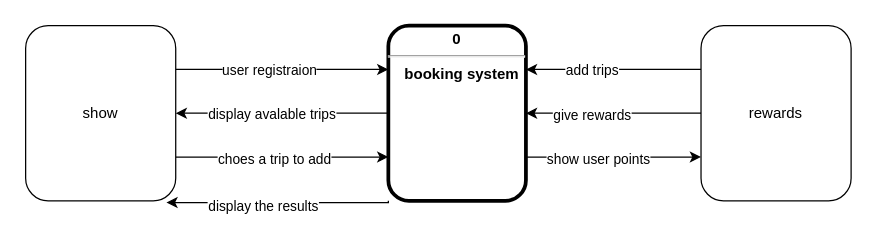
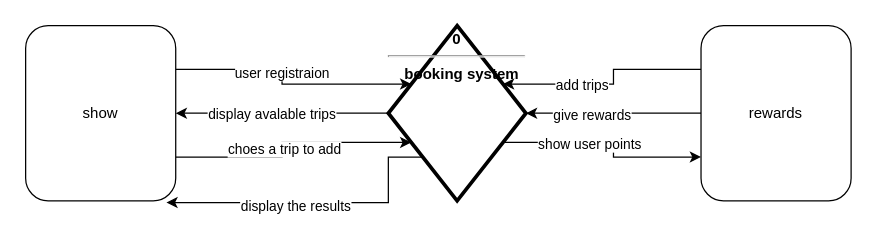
(457, 113) -> (457, 113)
